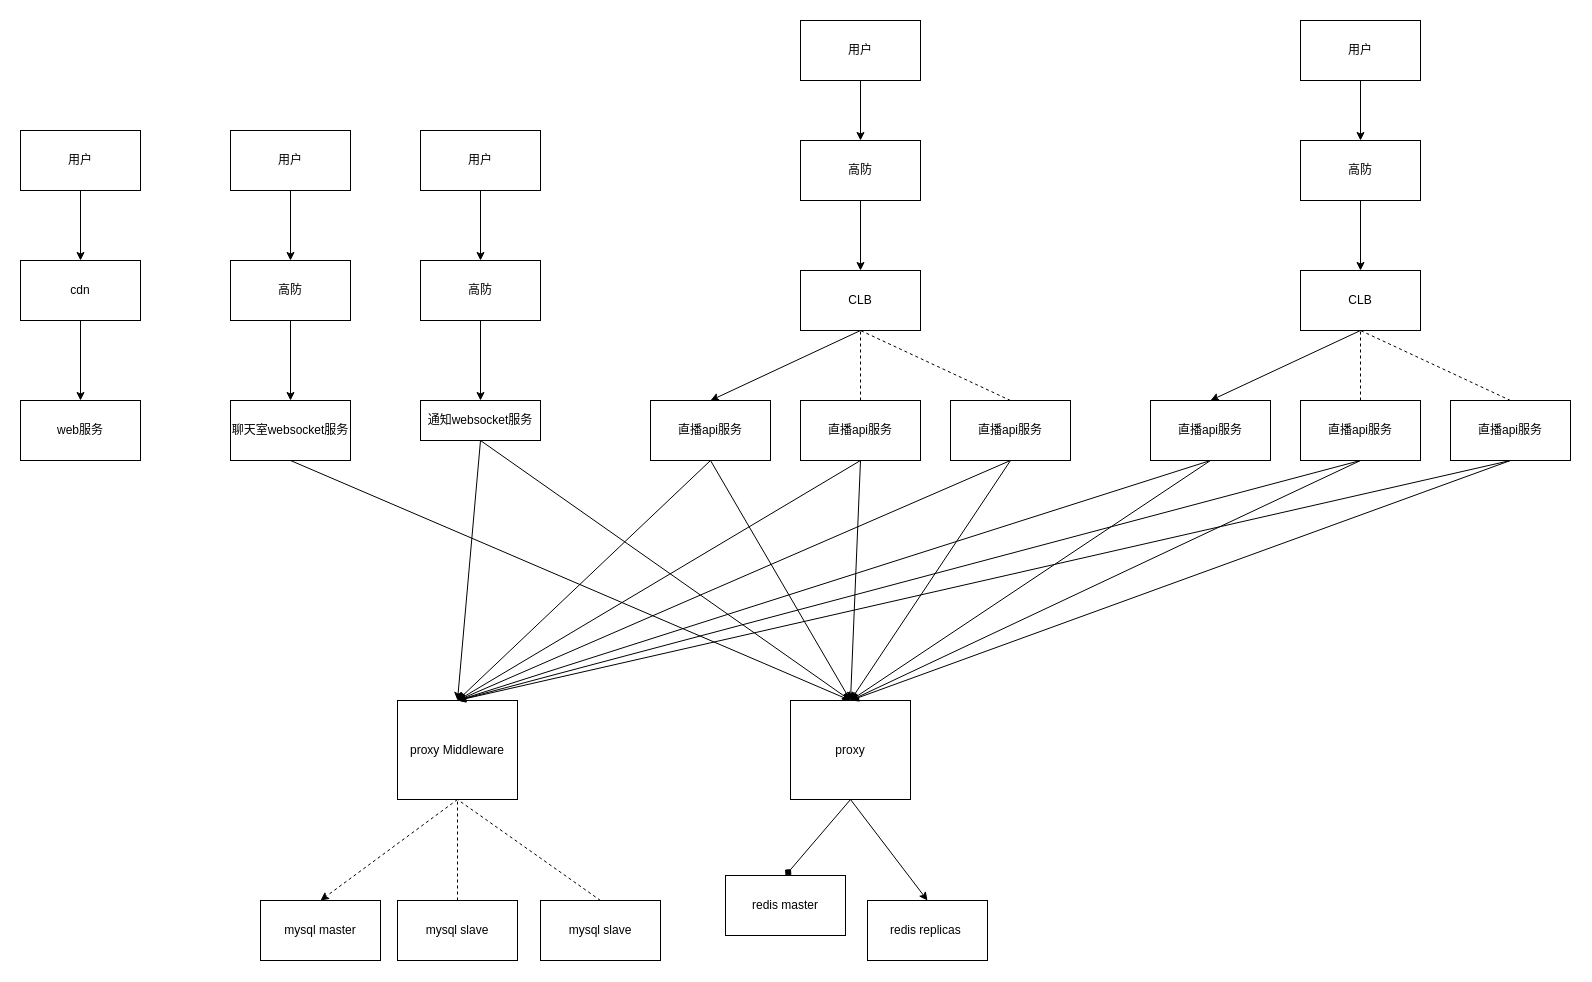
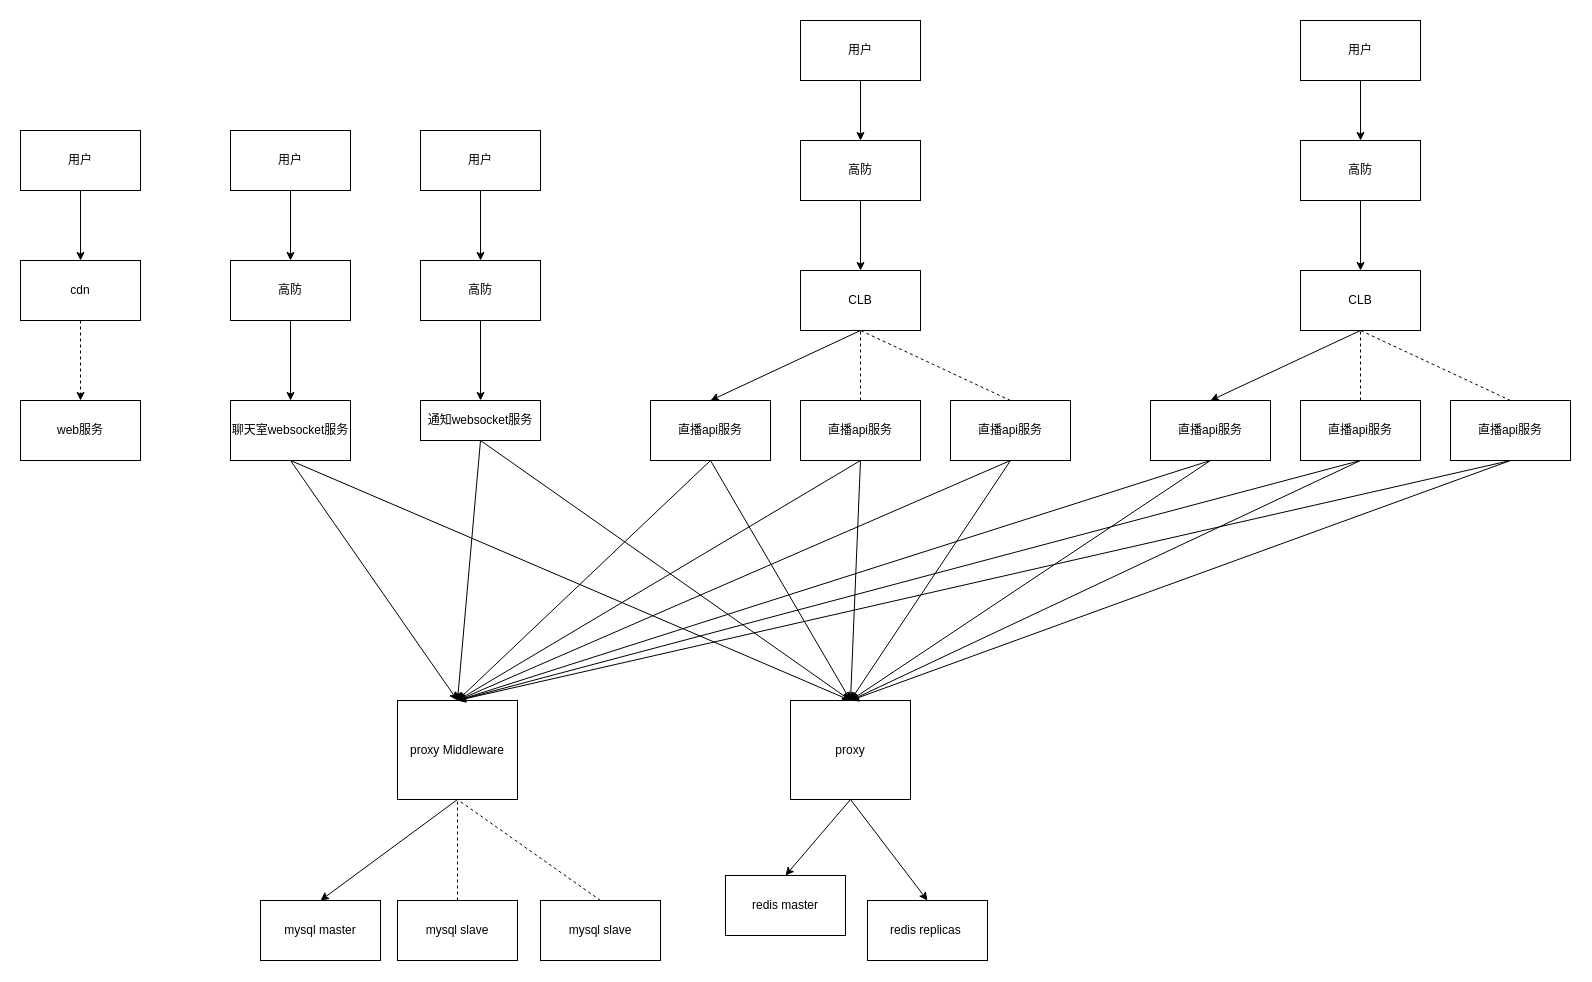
(81, 358) -> (81, 358)
none -> (373, 579)
(390, 849) -> (390, 849)
(791, 869) -> (790, 870)
